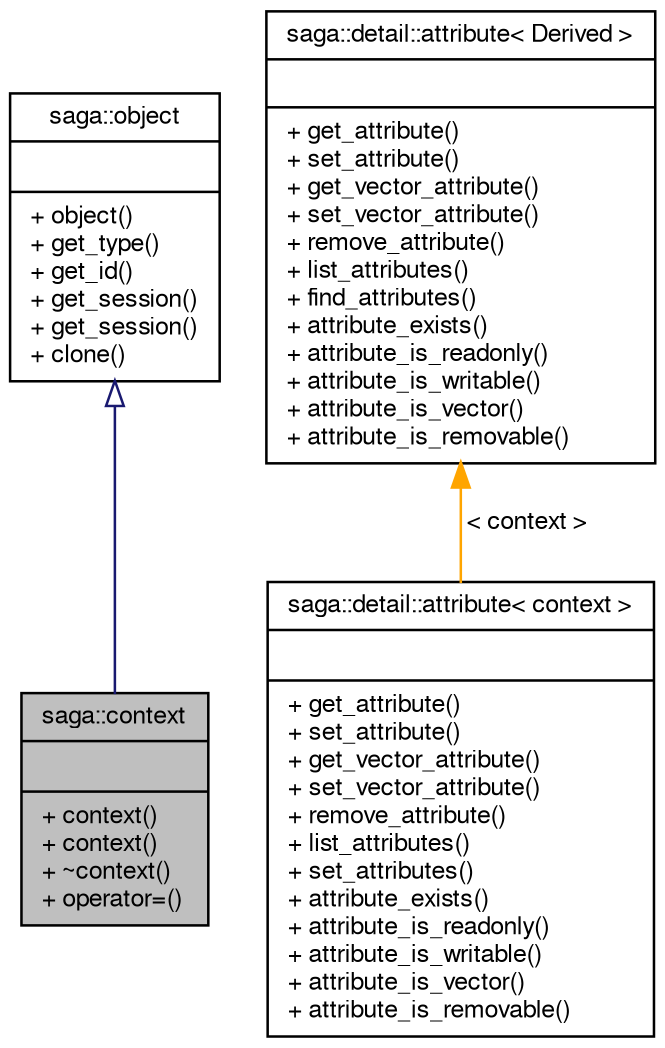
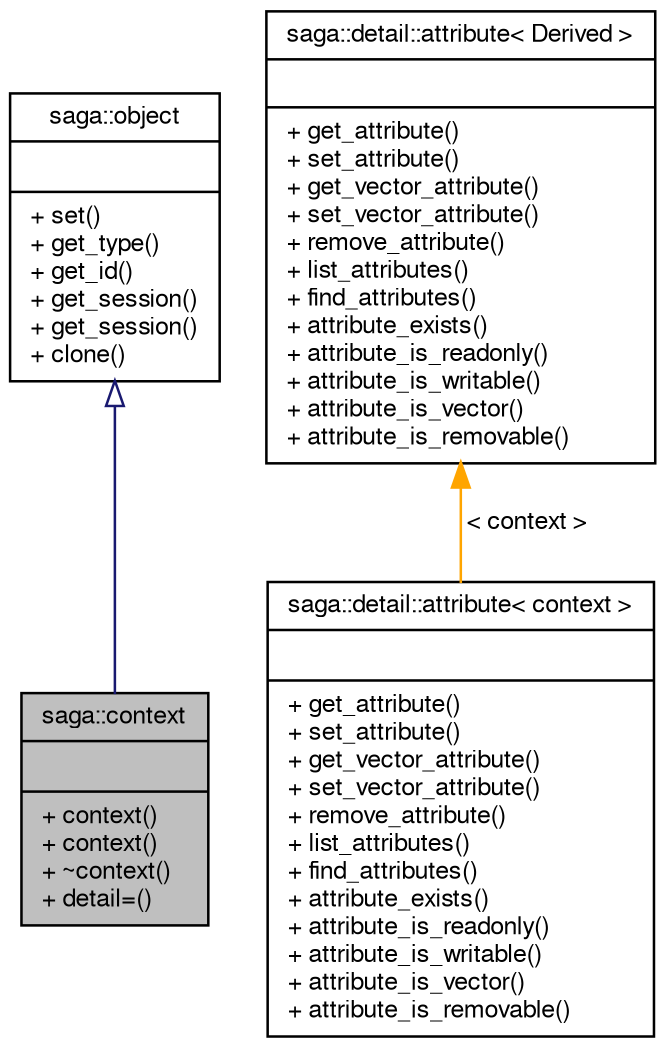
(82, 216) -> (66, 216)
(381, 871) -> (384, 871)
(112, 899) -> (97, 899)
